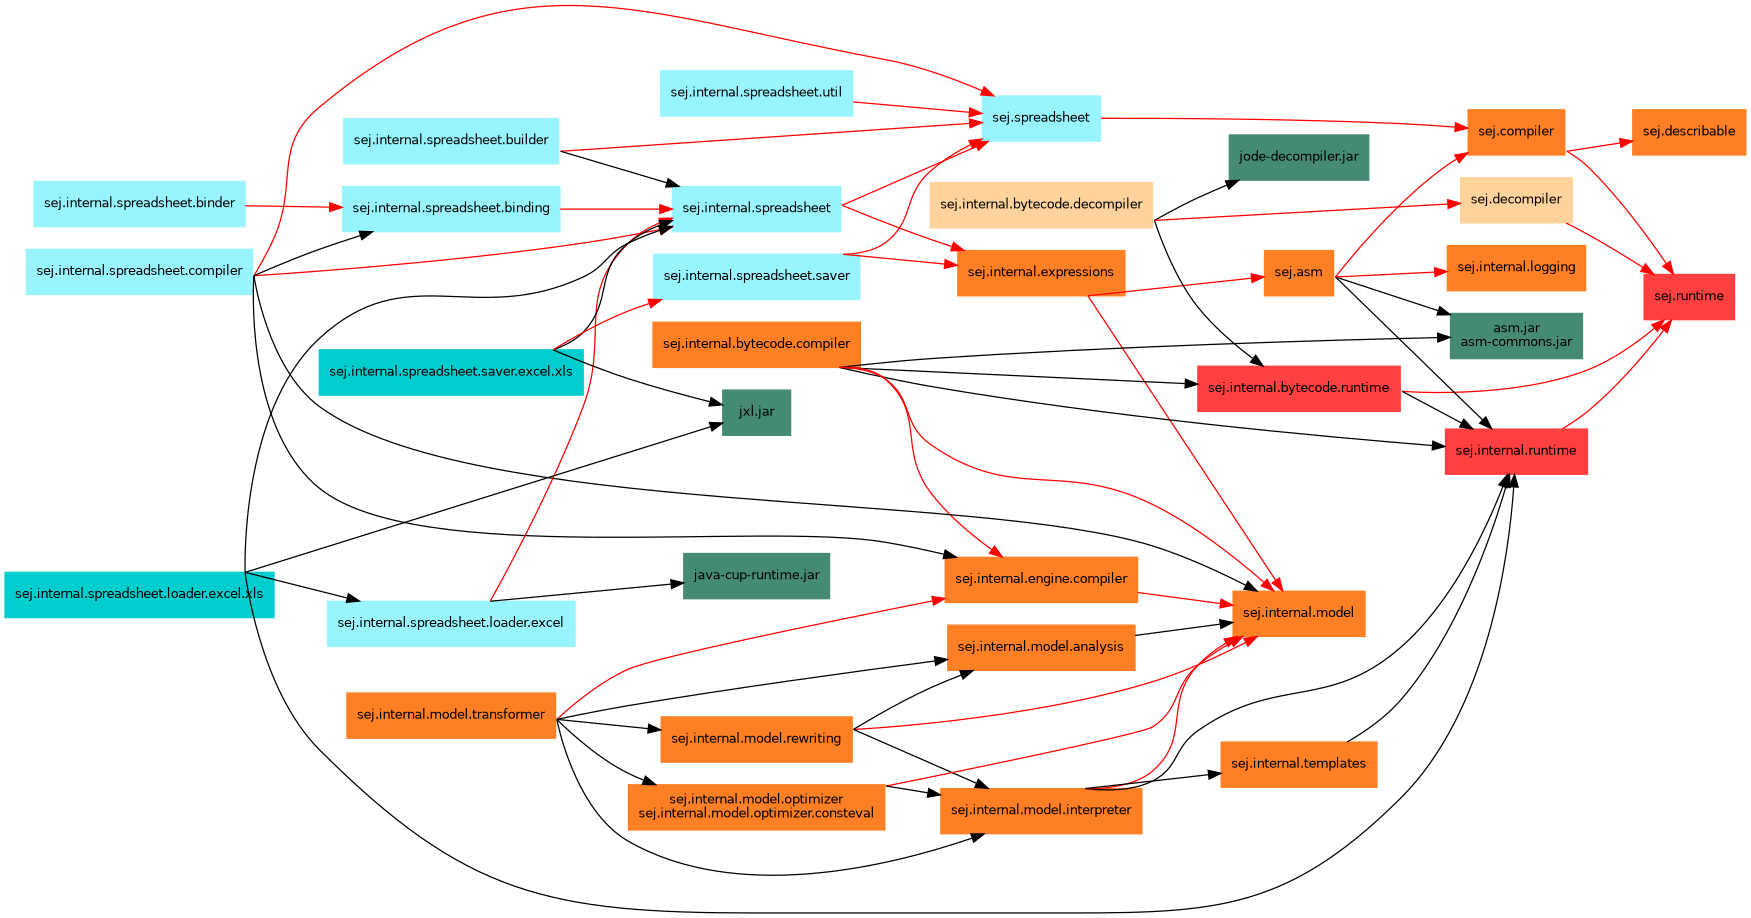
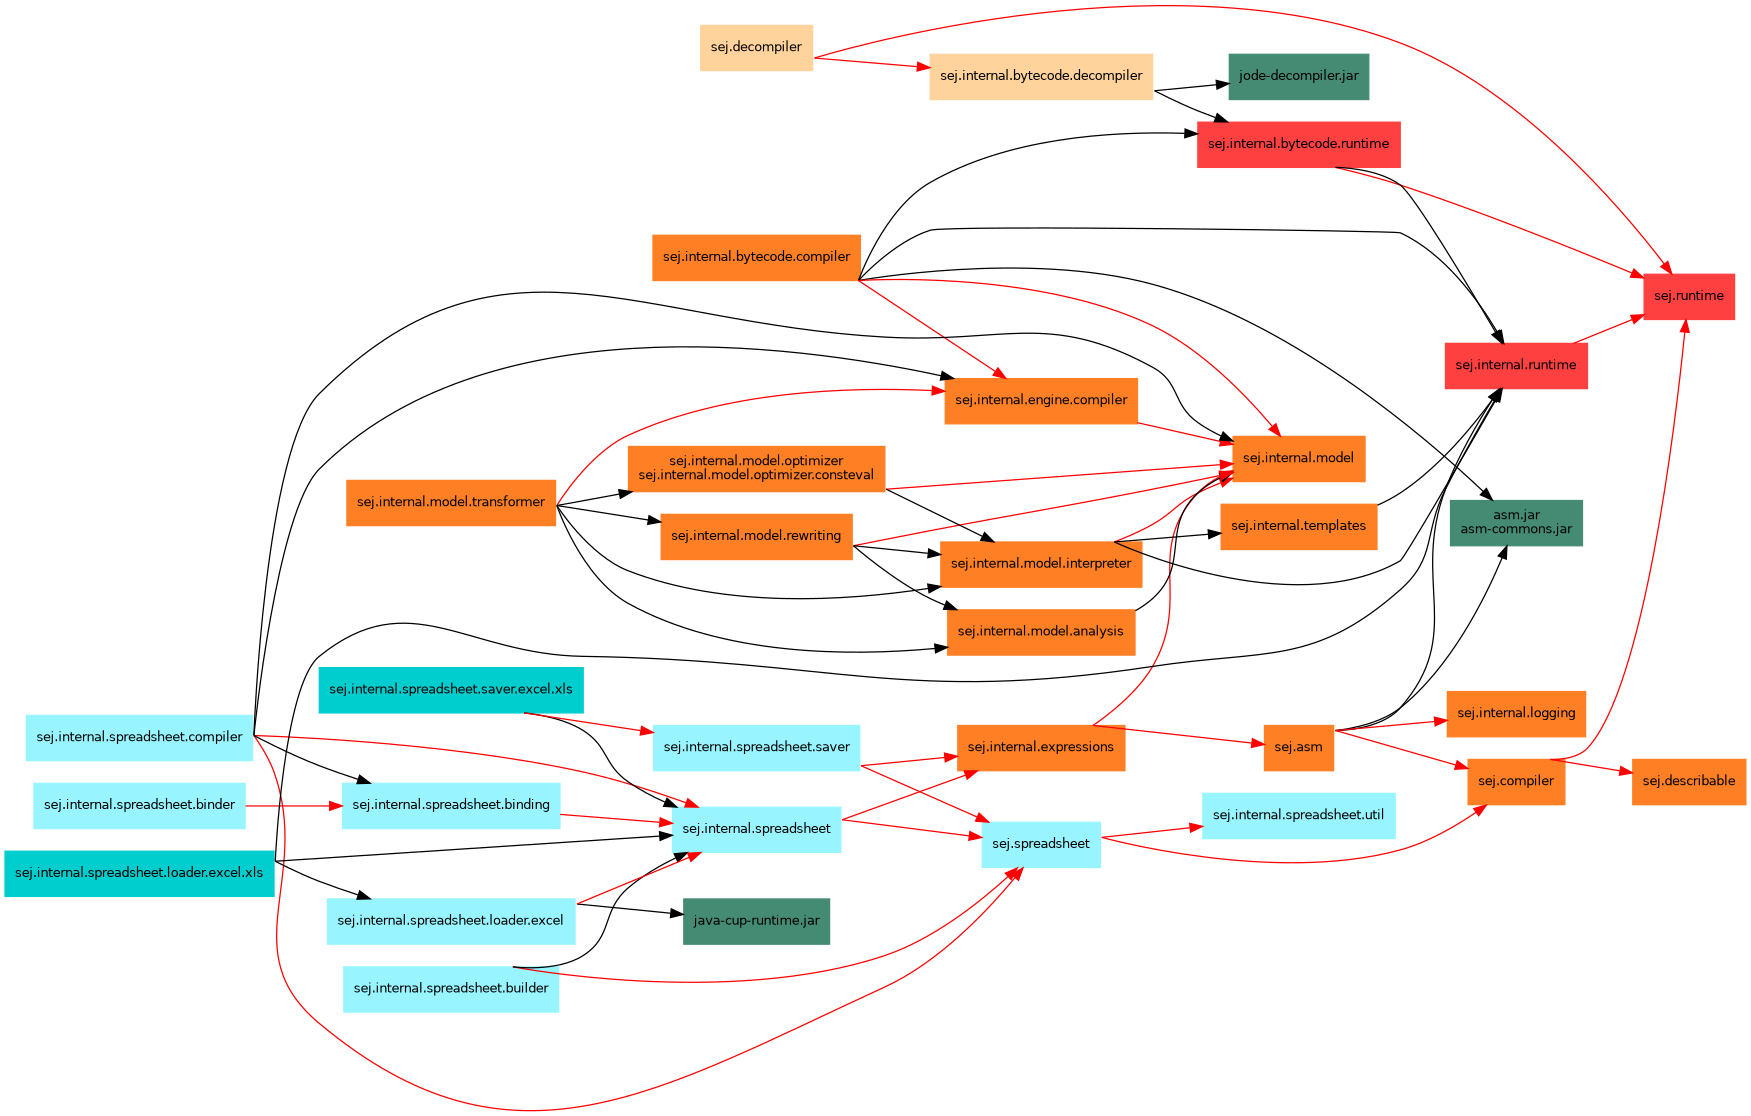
(911, 107) -> (1146, 833)
(1301, 212) -> (866, 62)
(757, 413) -> none
